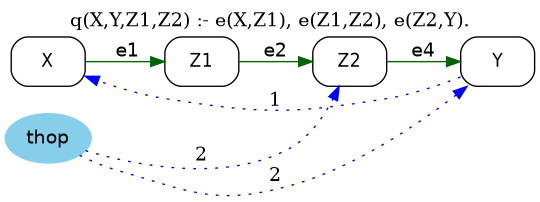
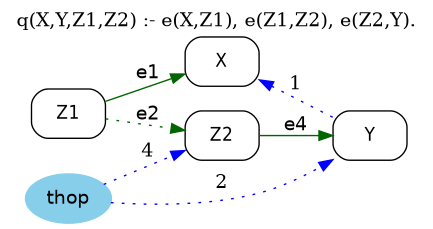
(118, 62) -> (138, 90)
(269, 62) -> (138, 124)
(202, 155) -> (148, 151)
